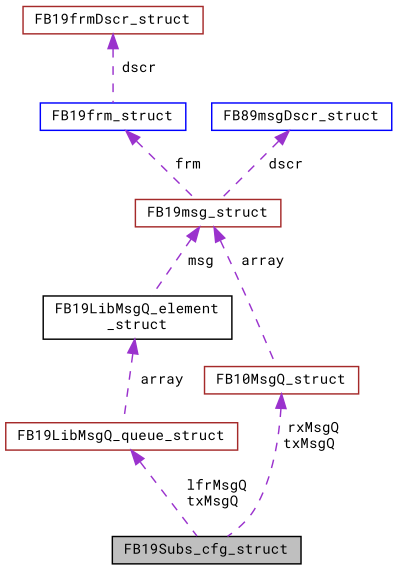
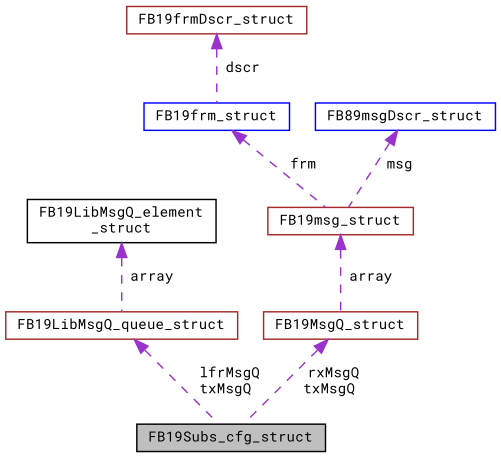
(282, 165) -> (396, 165)
(171, 267) -> none
(282, 380) -> (341, 326)
